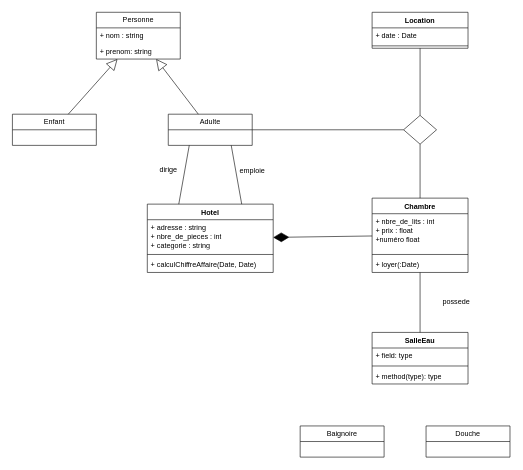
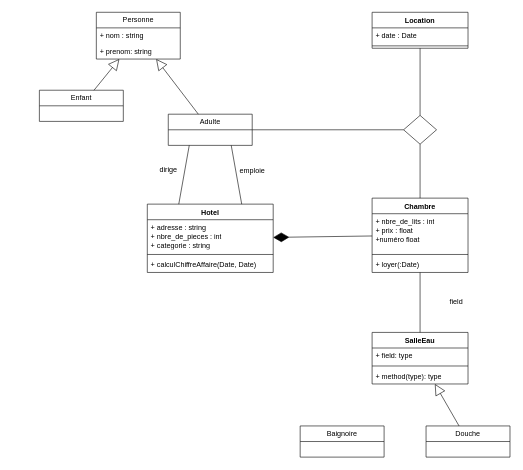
(54, 130) -> (81, 106)
(457, 302) -> (457, 302)
none -> (449, 409)
